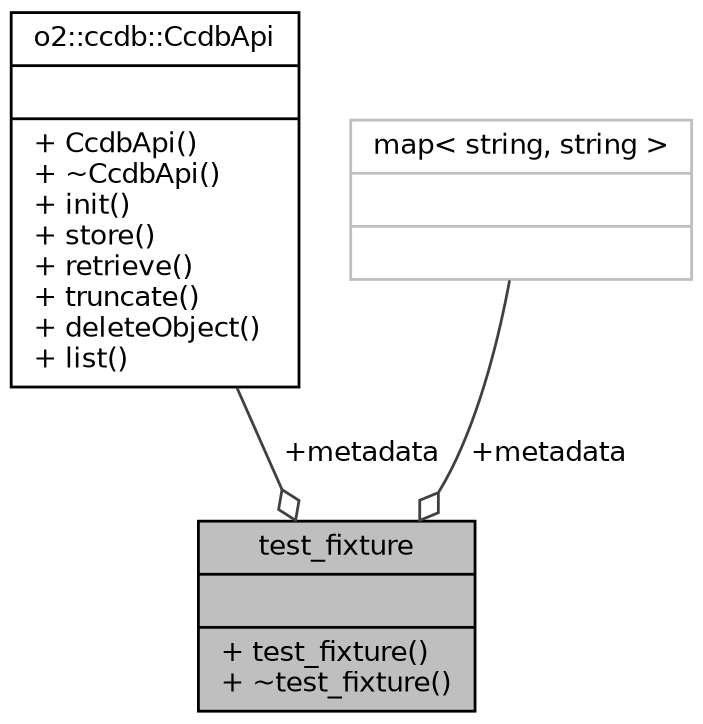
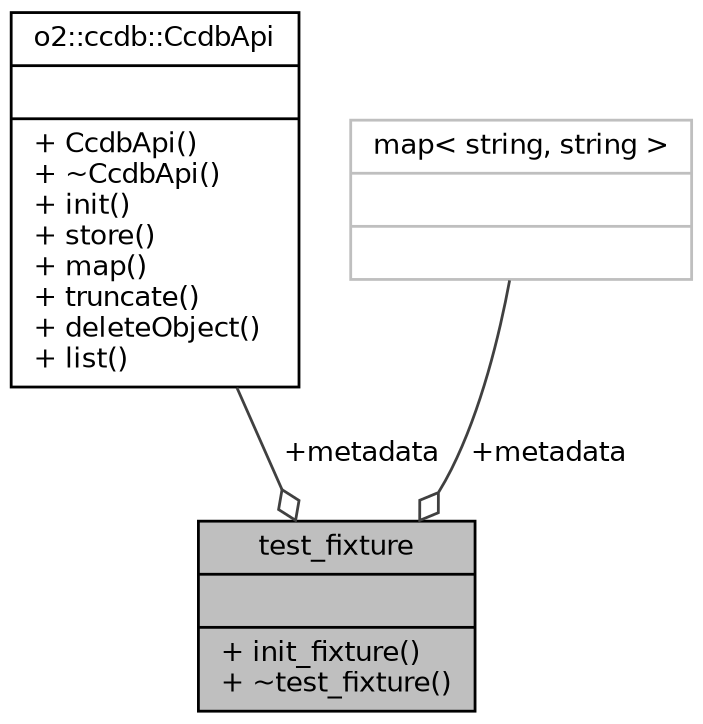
(115, 267) -> (91, 267)
(326, 653) -> (321, 653)
